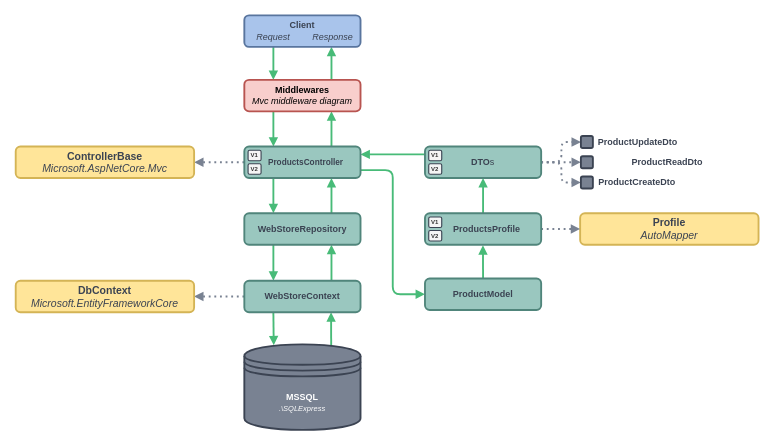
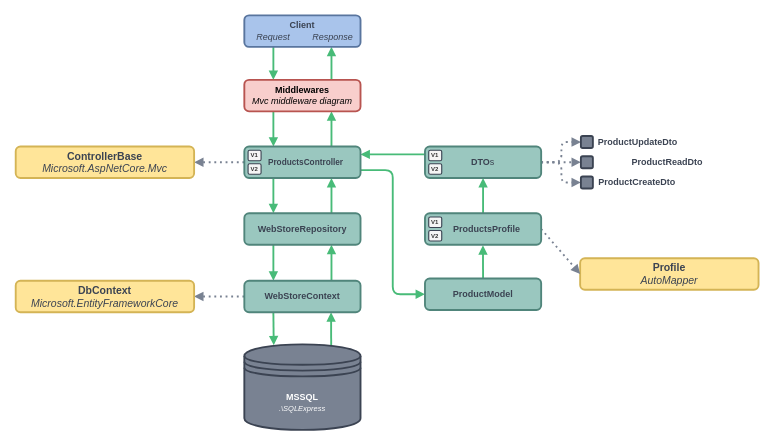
(669, 229) -> (669, 274)
